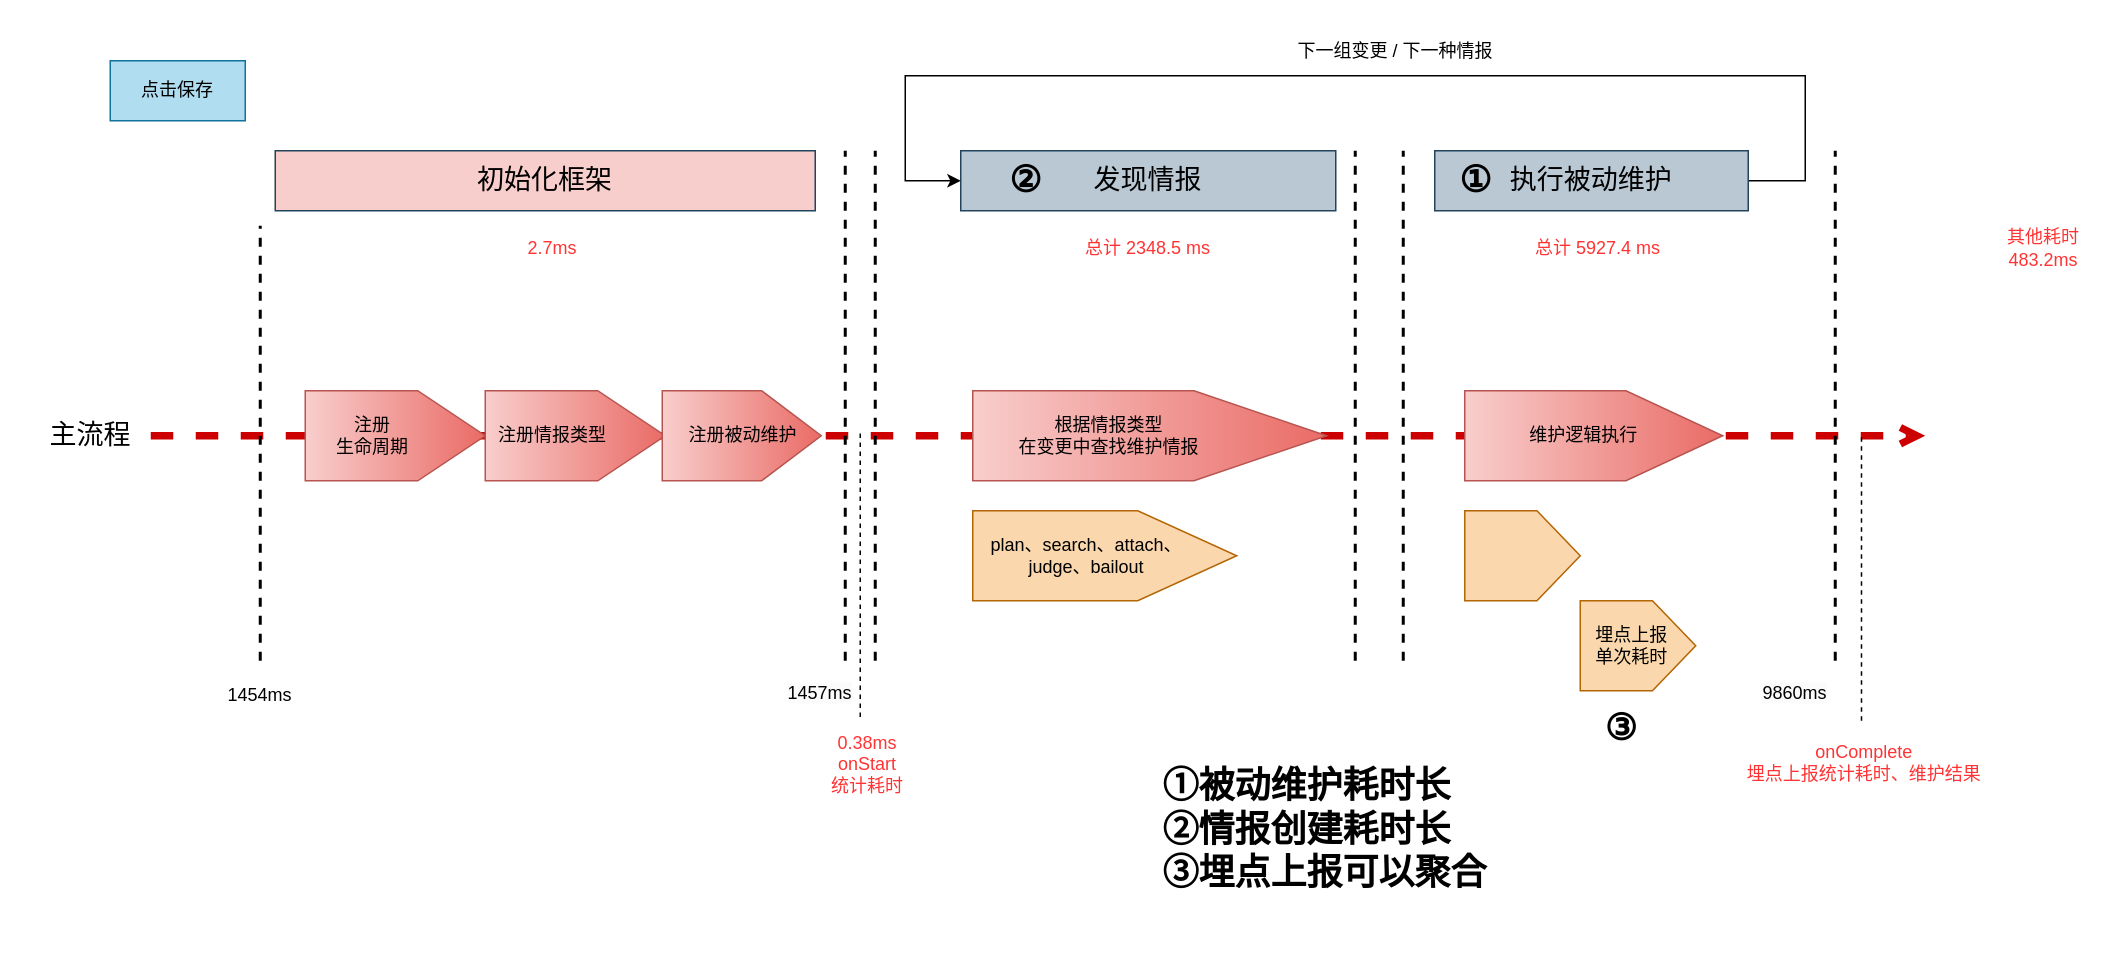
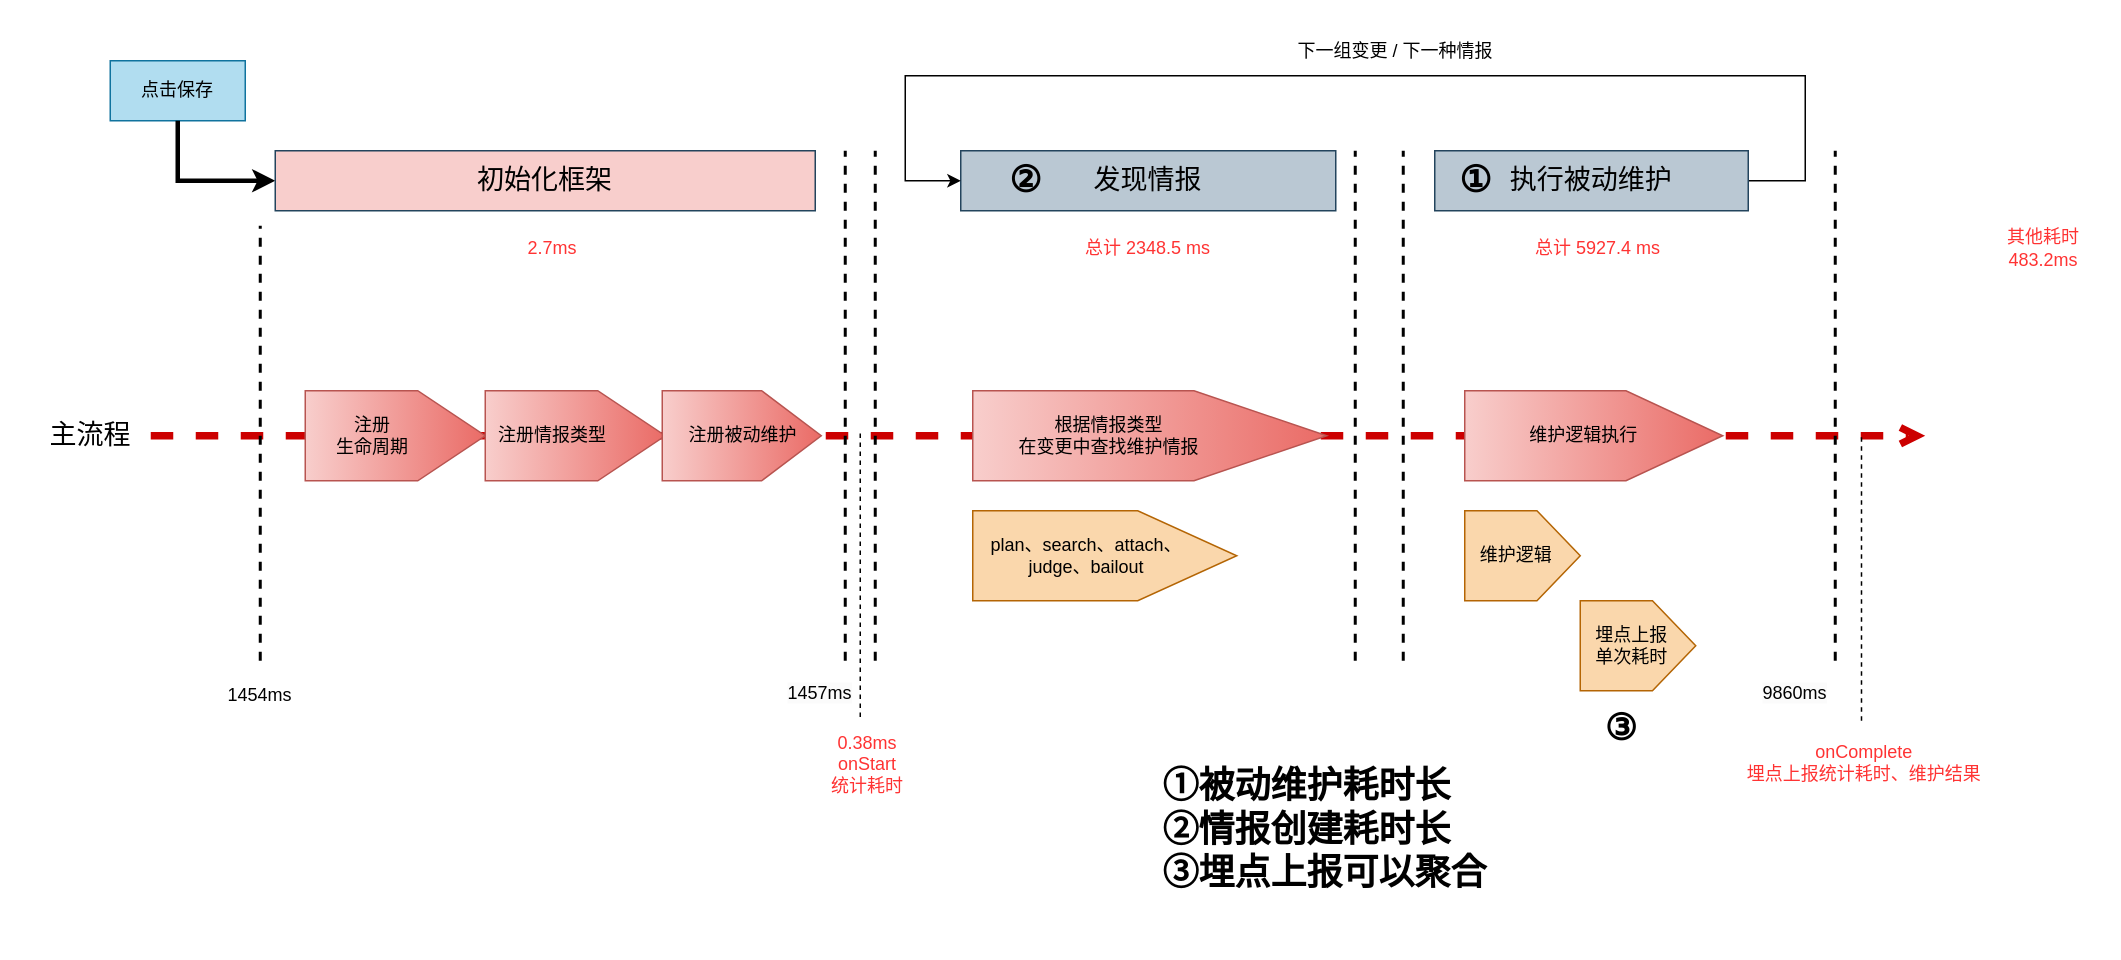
none -> (189, 181)
none -> (1517, 556)
